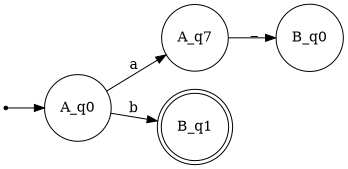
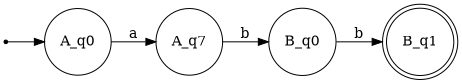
(254, 30) -> (246, 34)
(129, 116) -> (354, 42)
